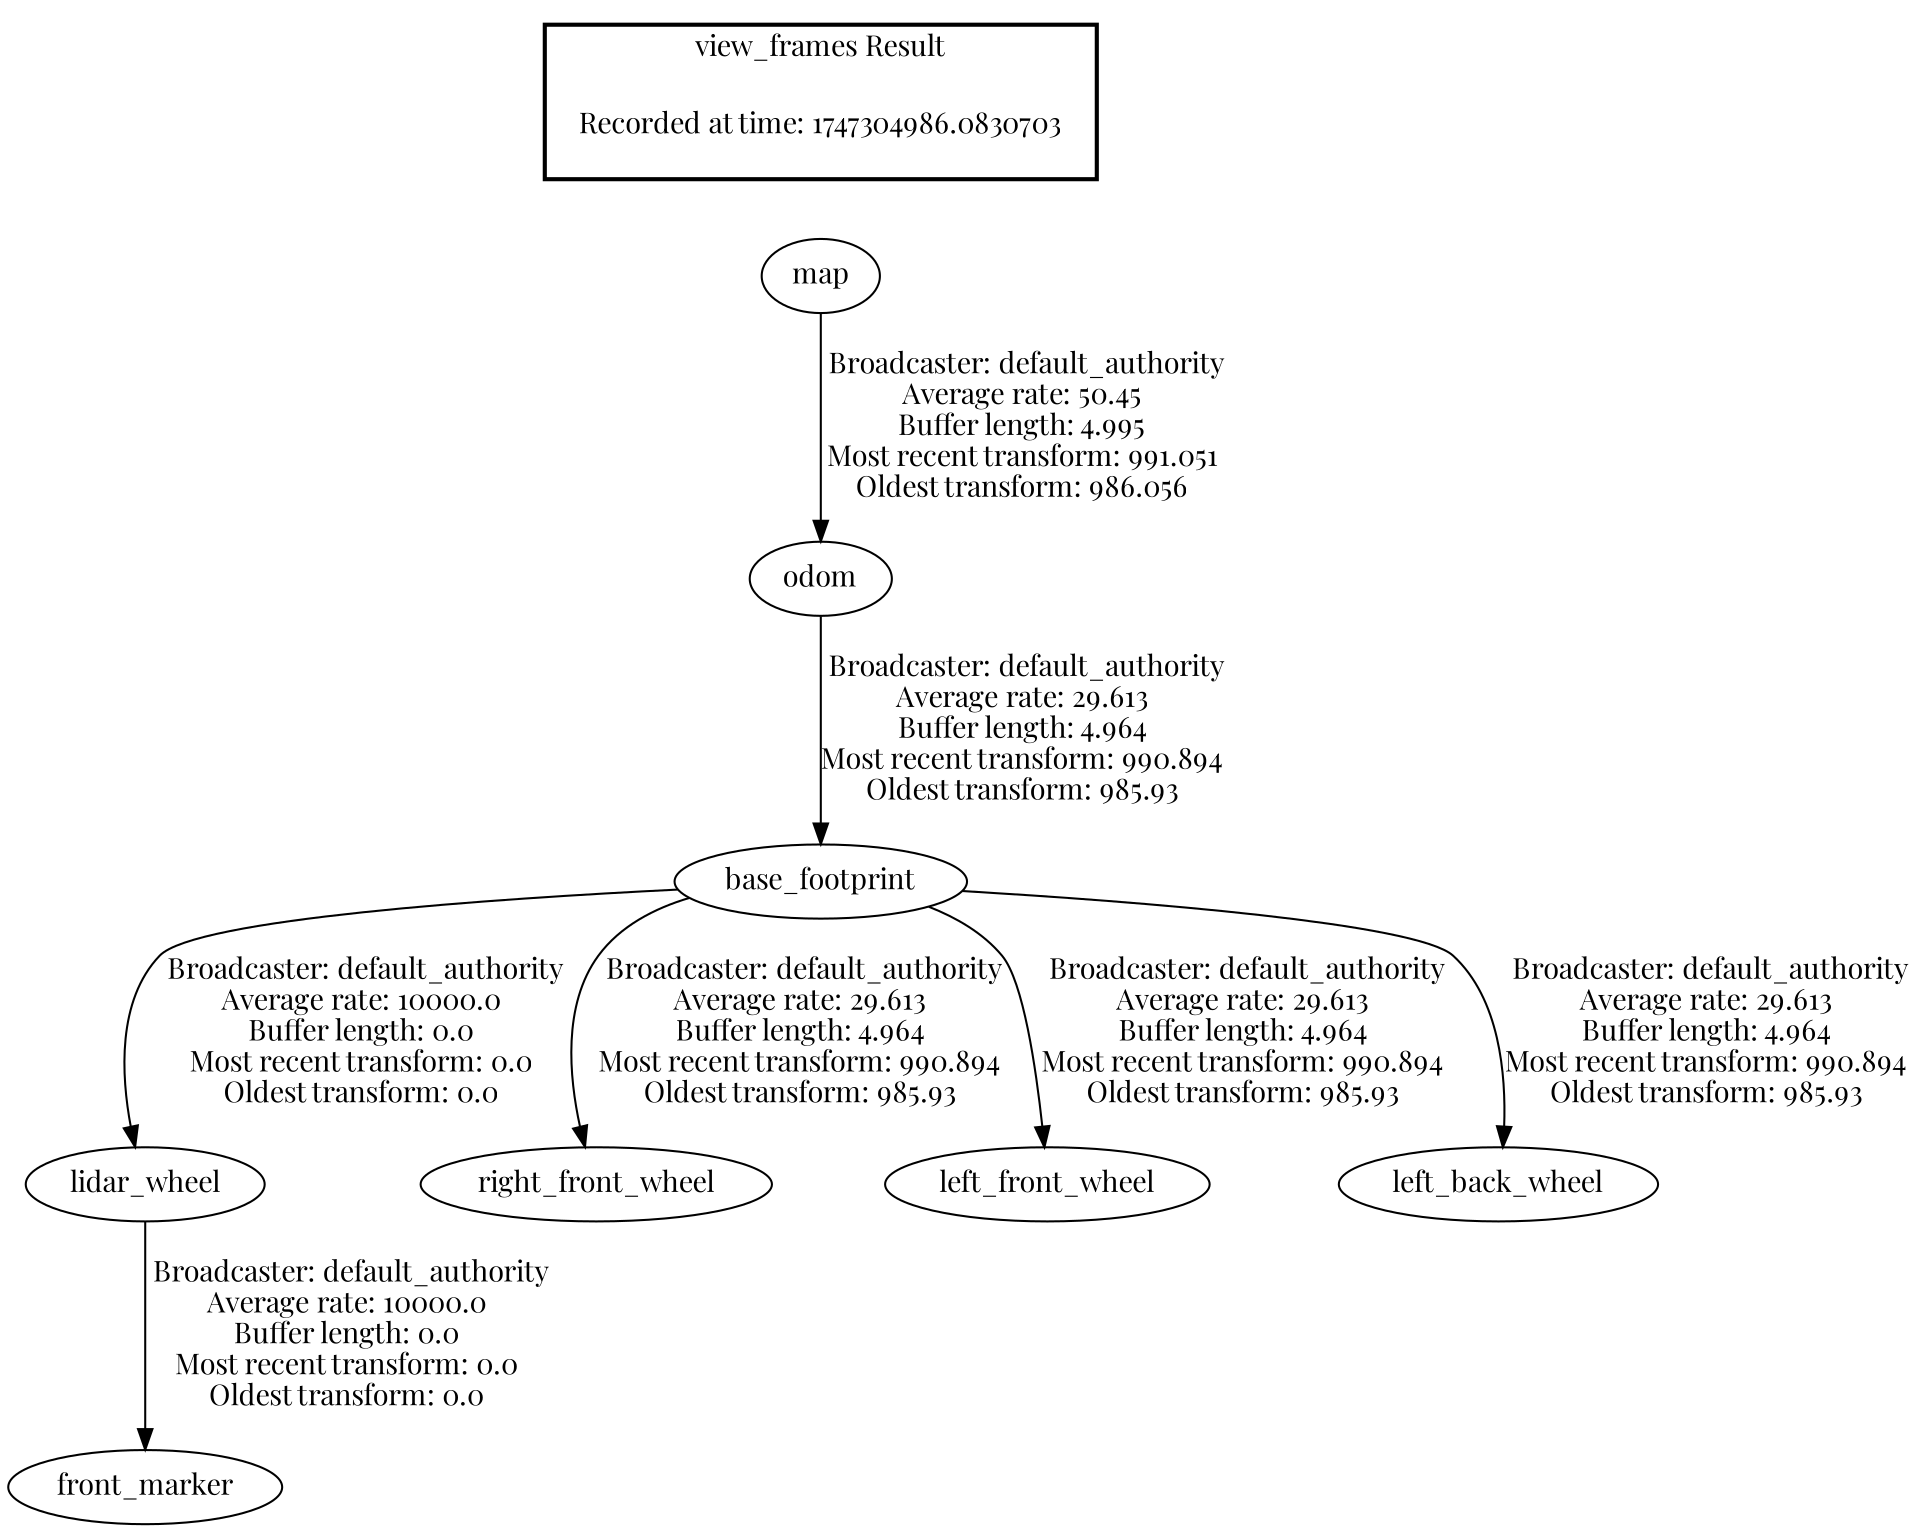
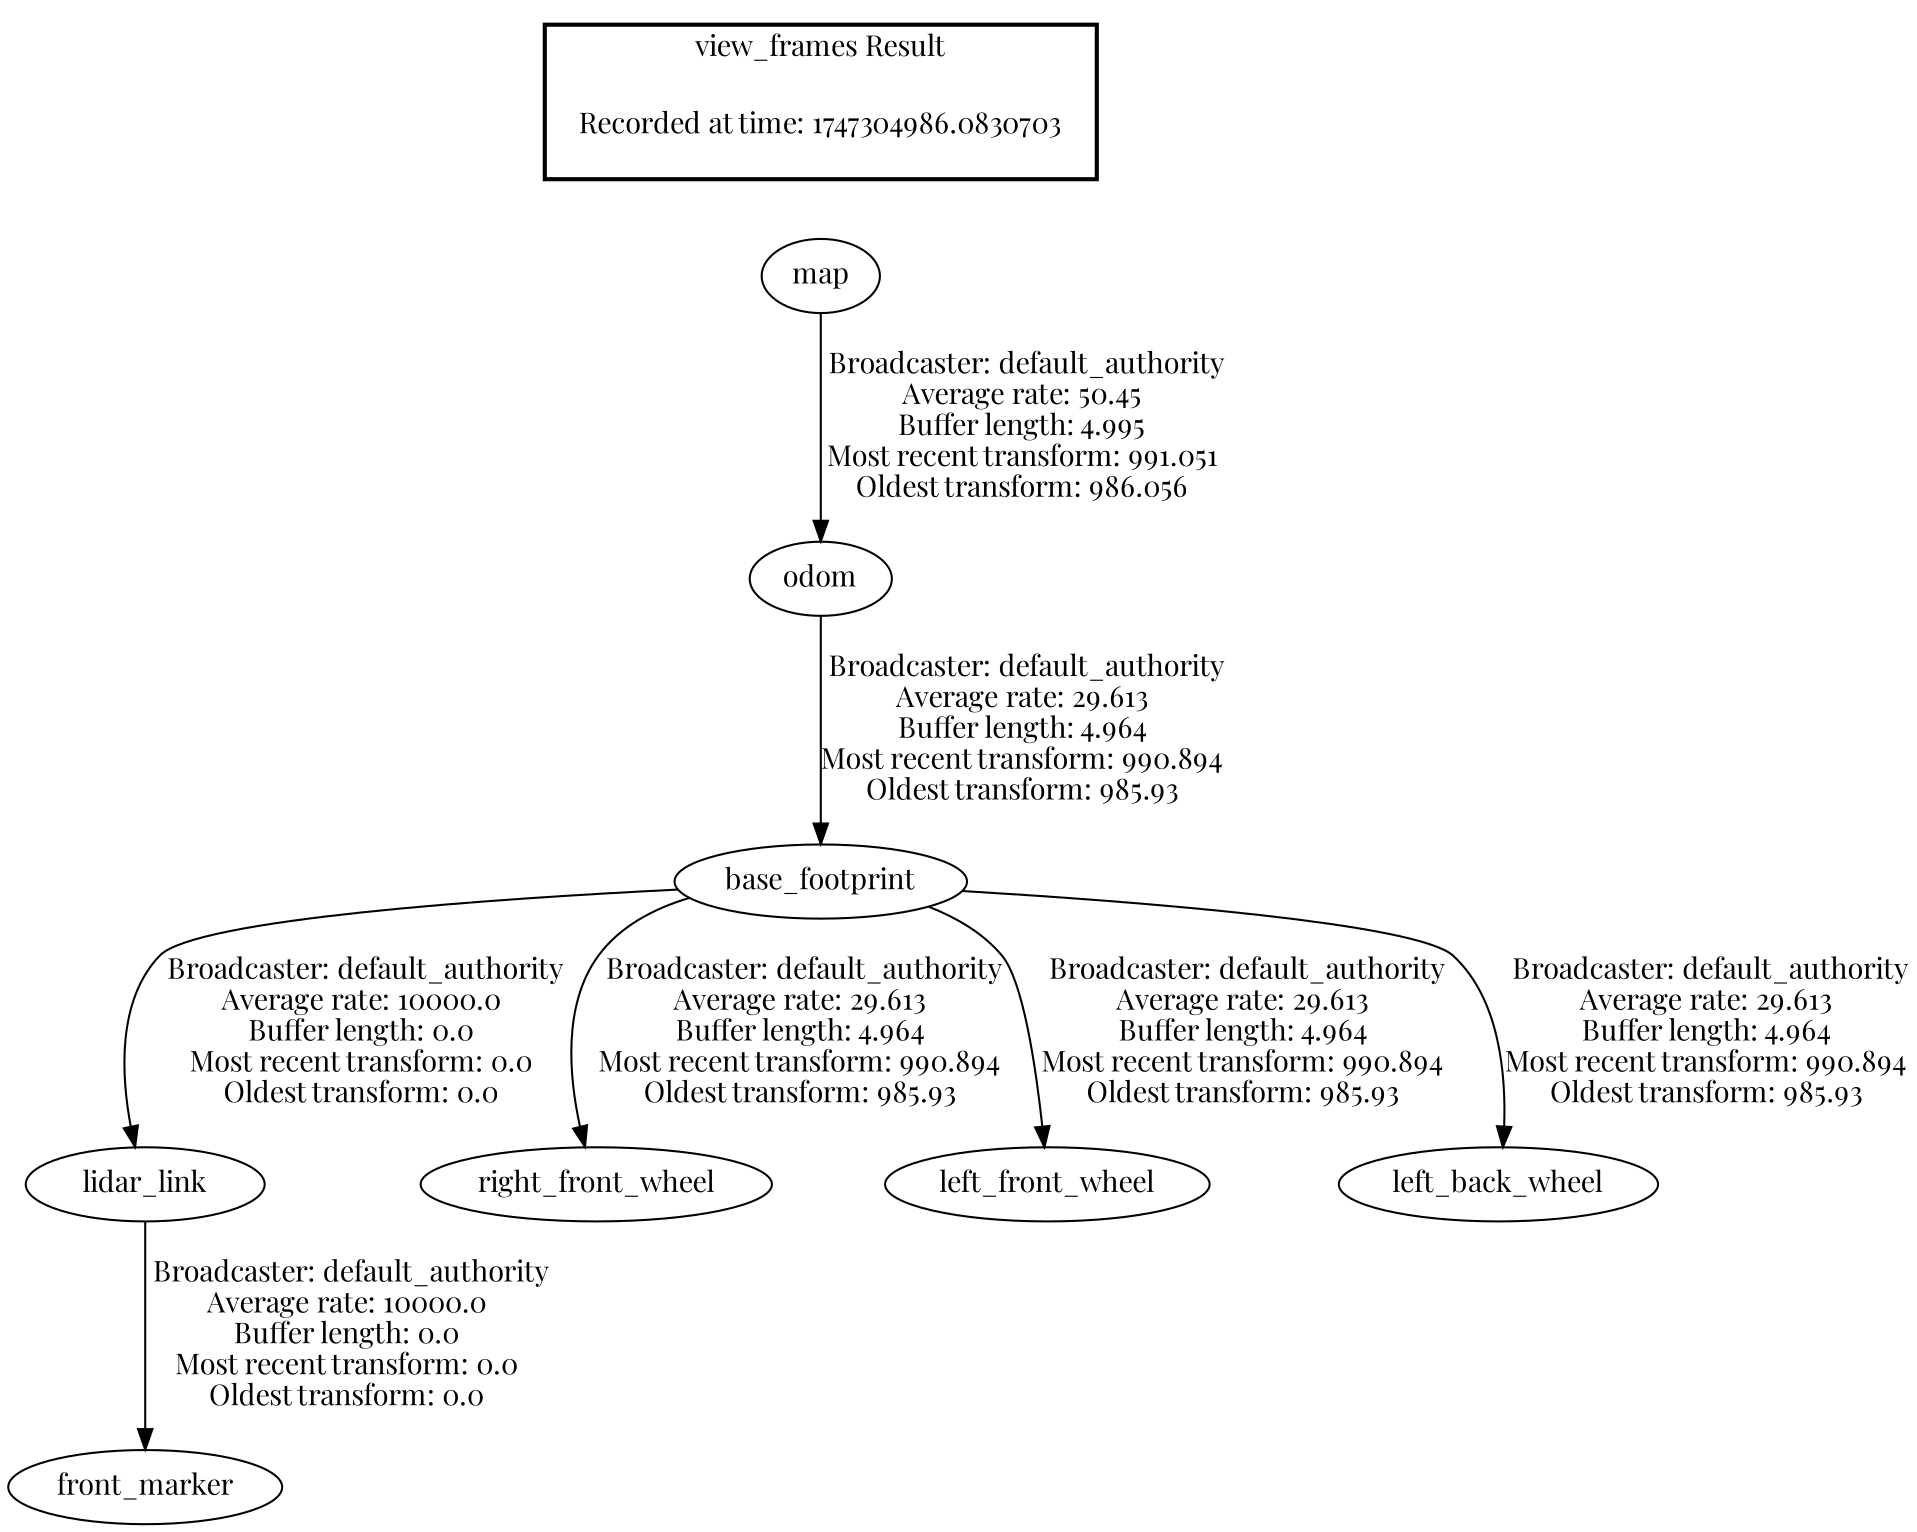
(145, 1184) -> (145, 1184)
